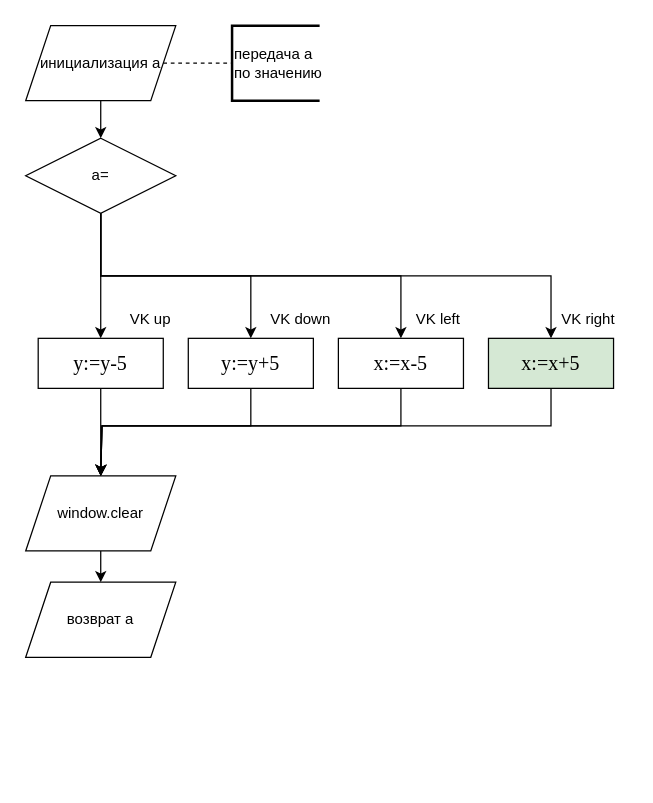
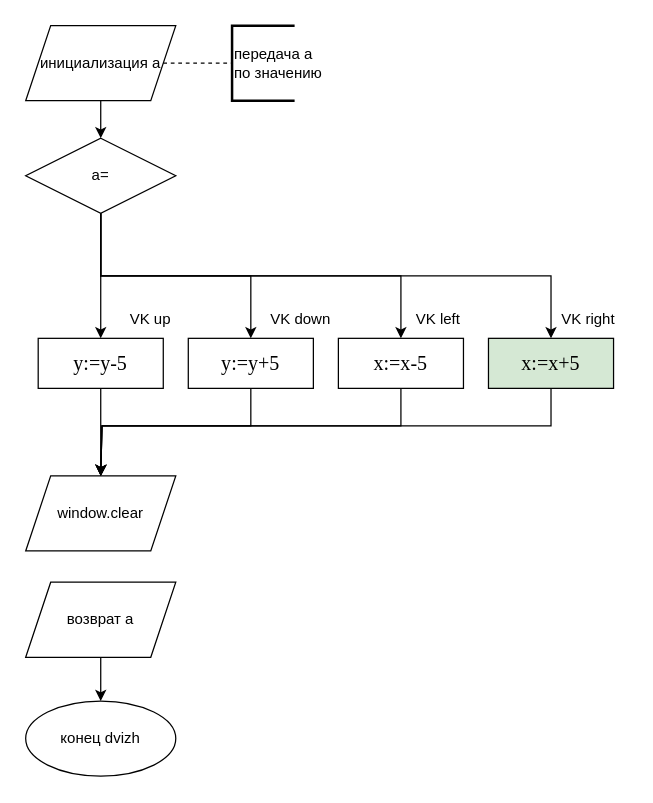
(276, 63) -> (263, 63)
(101, 570) -> none
none -> (101, 681)
none -> (101, 738)
